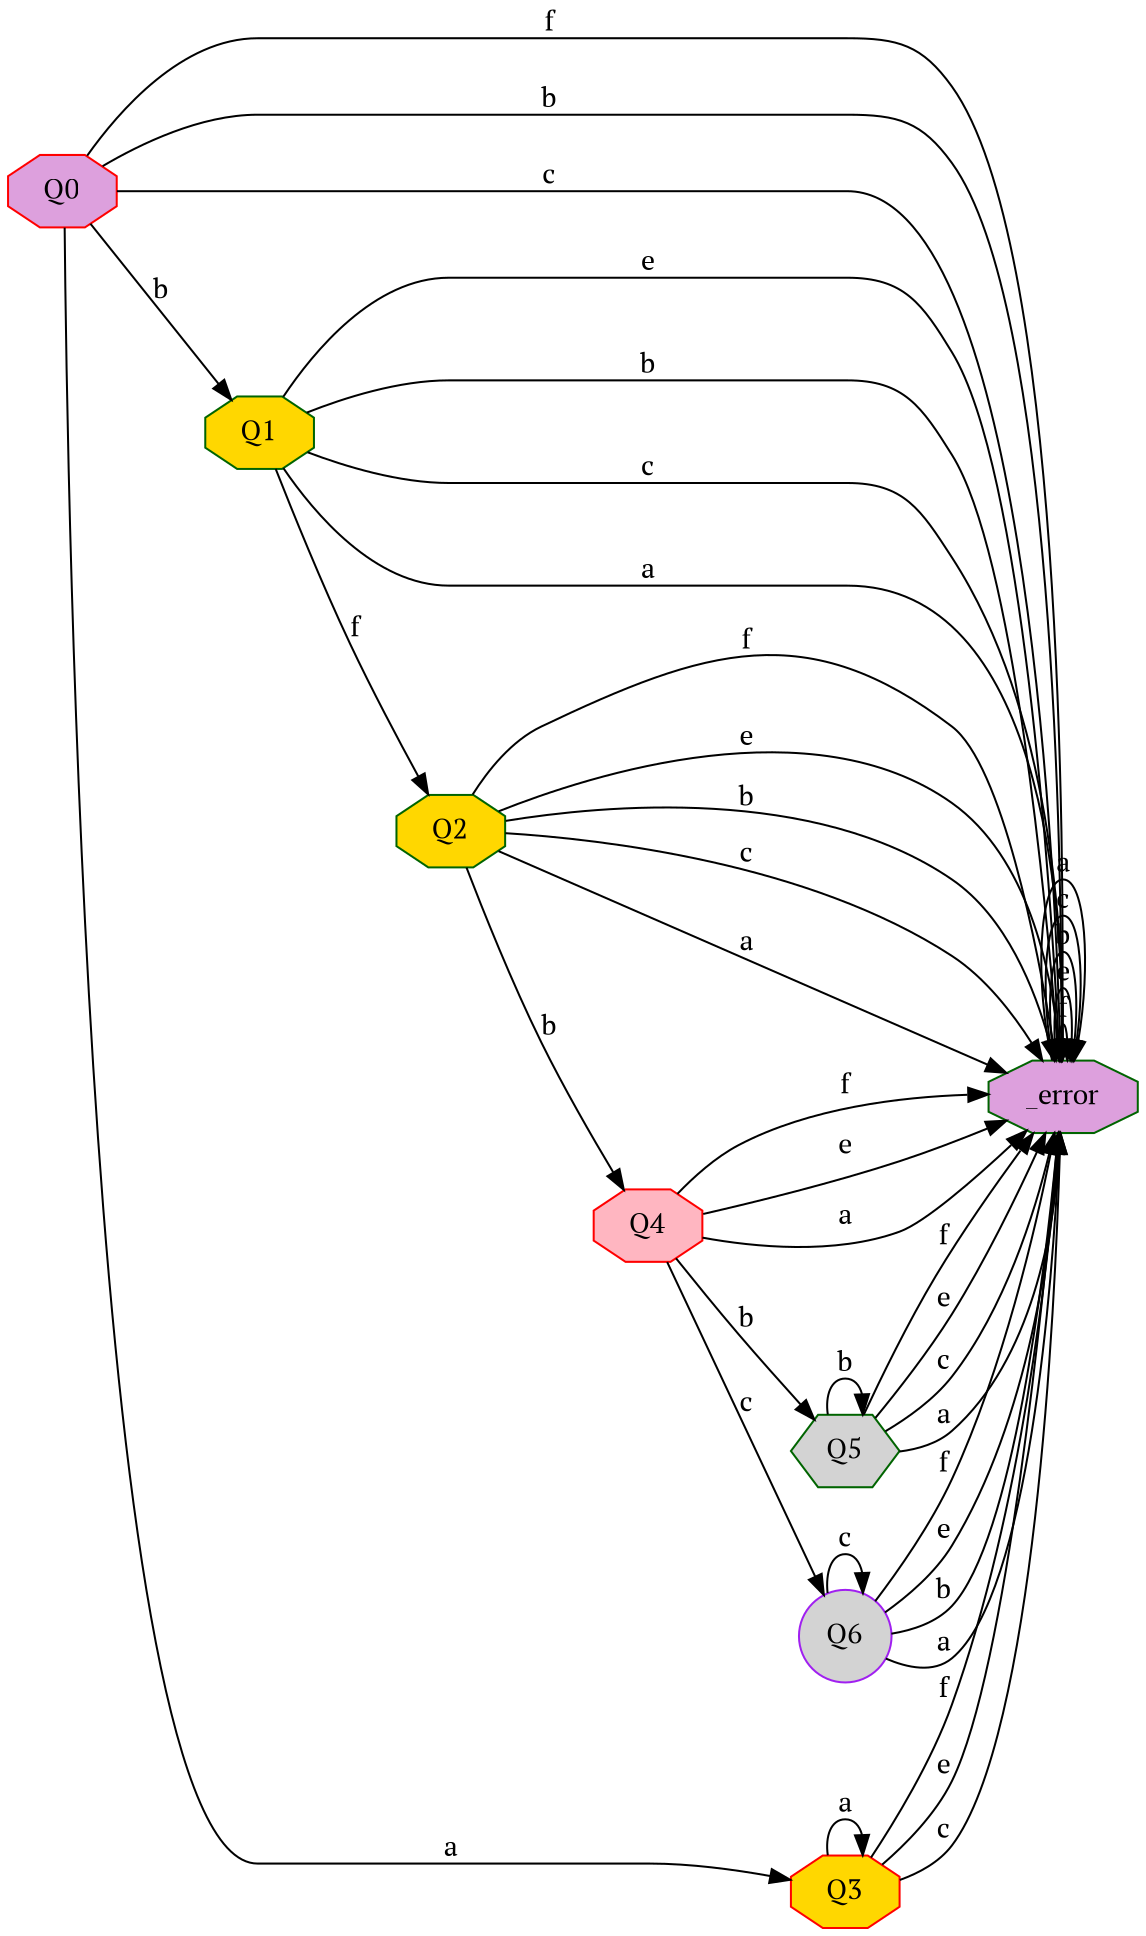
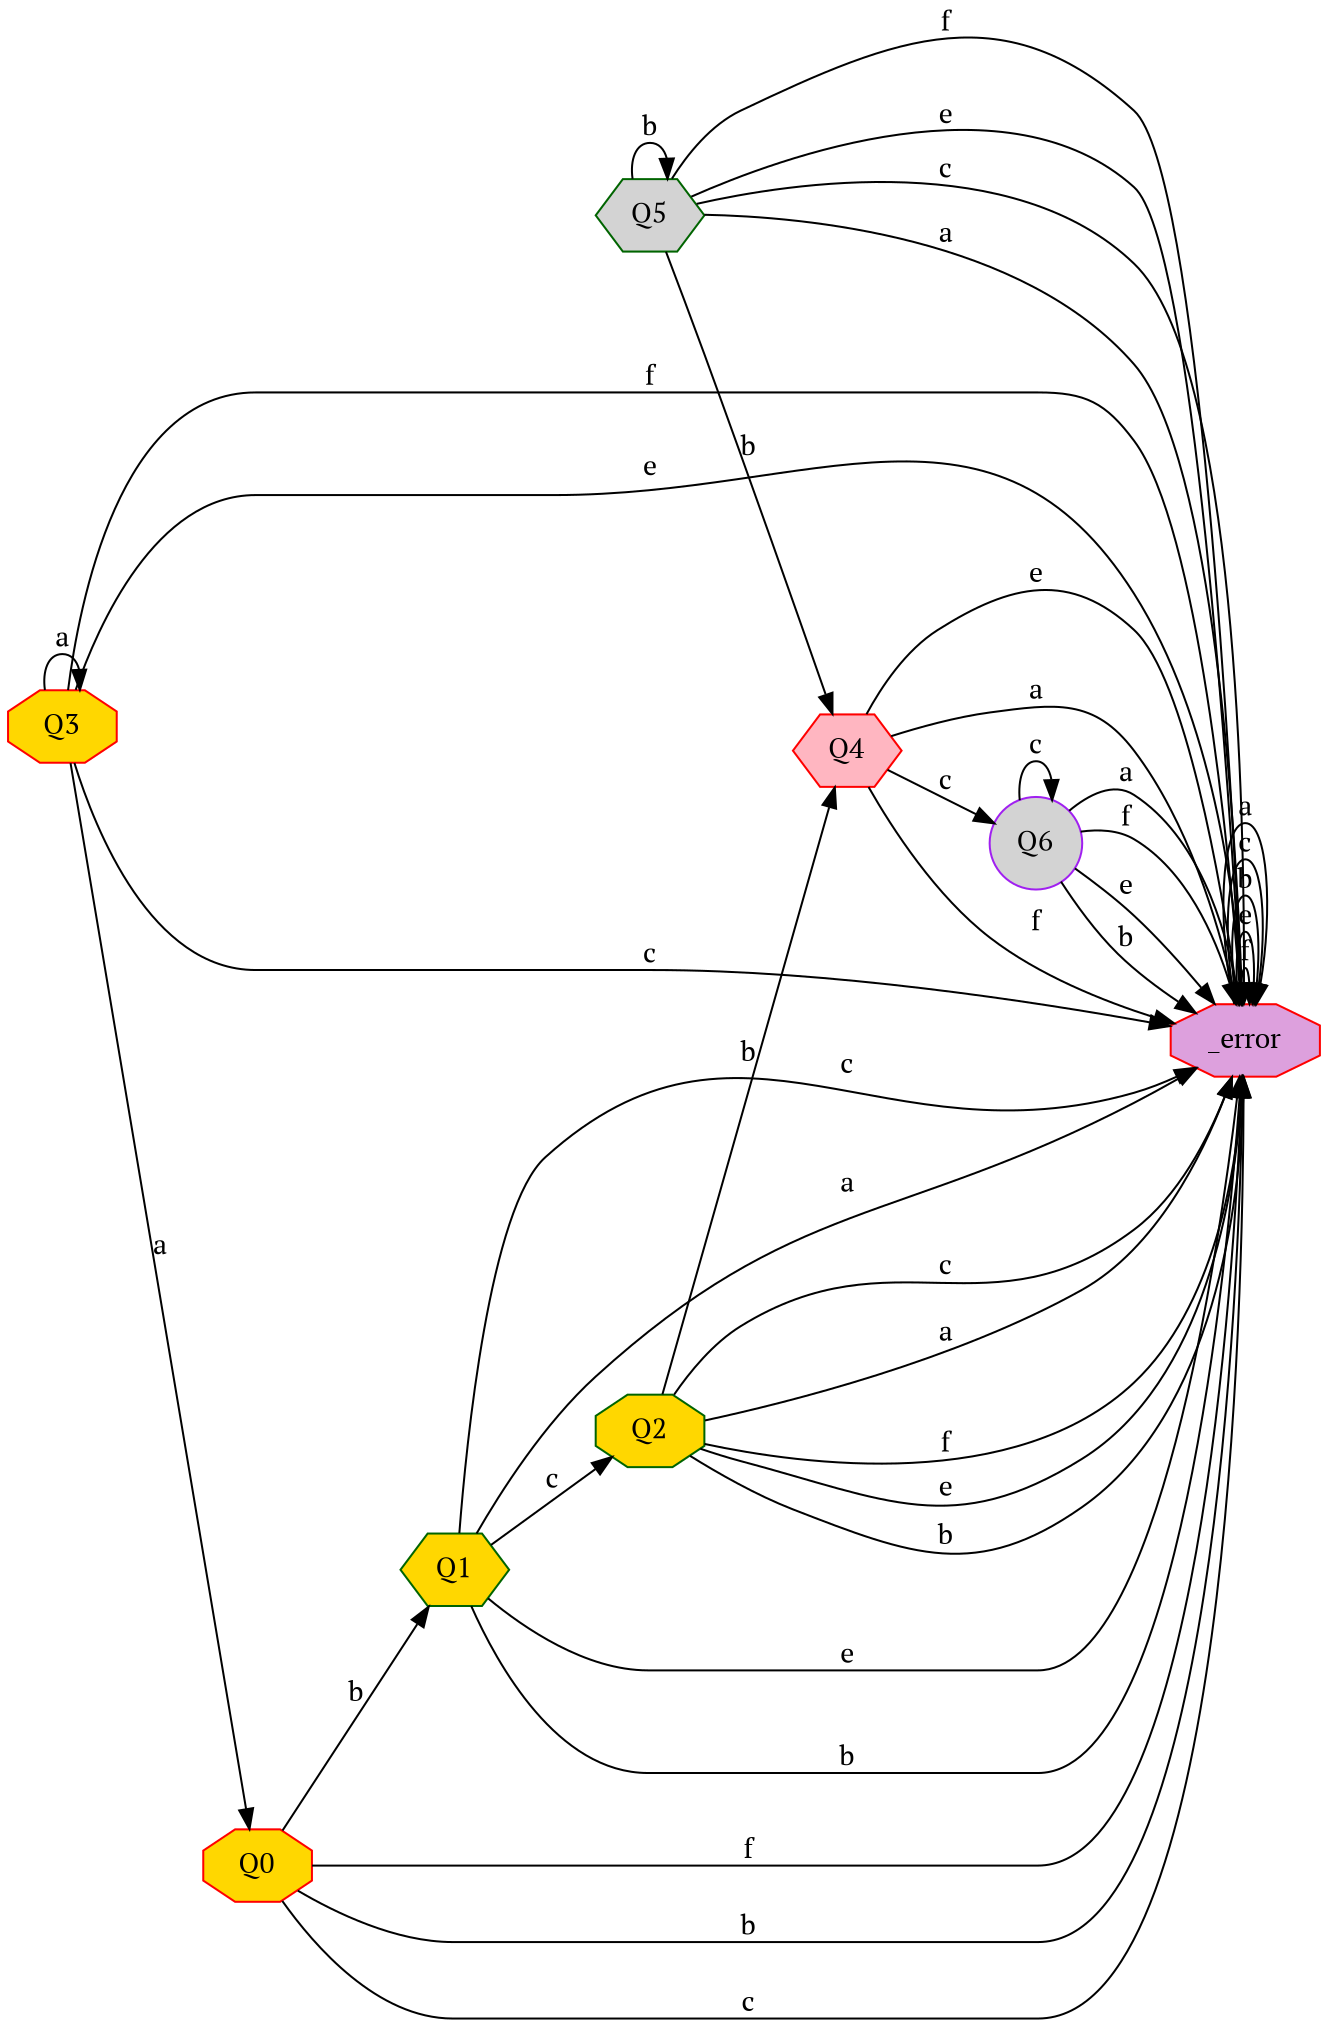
(62, 191) -> (258, 1866)
(260, 433) -> (455, 1570)
(355, 629) -> (552, 1480)
(1063, 1097) -> (1245, 1040)
(648, 1226) -> (847, 751)
(114, 1317) -> (158, 1286)
(737, 1332) -> (743, 461)
